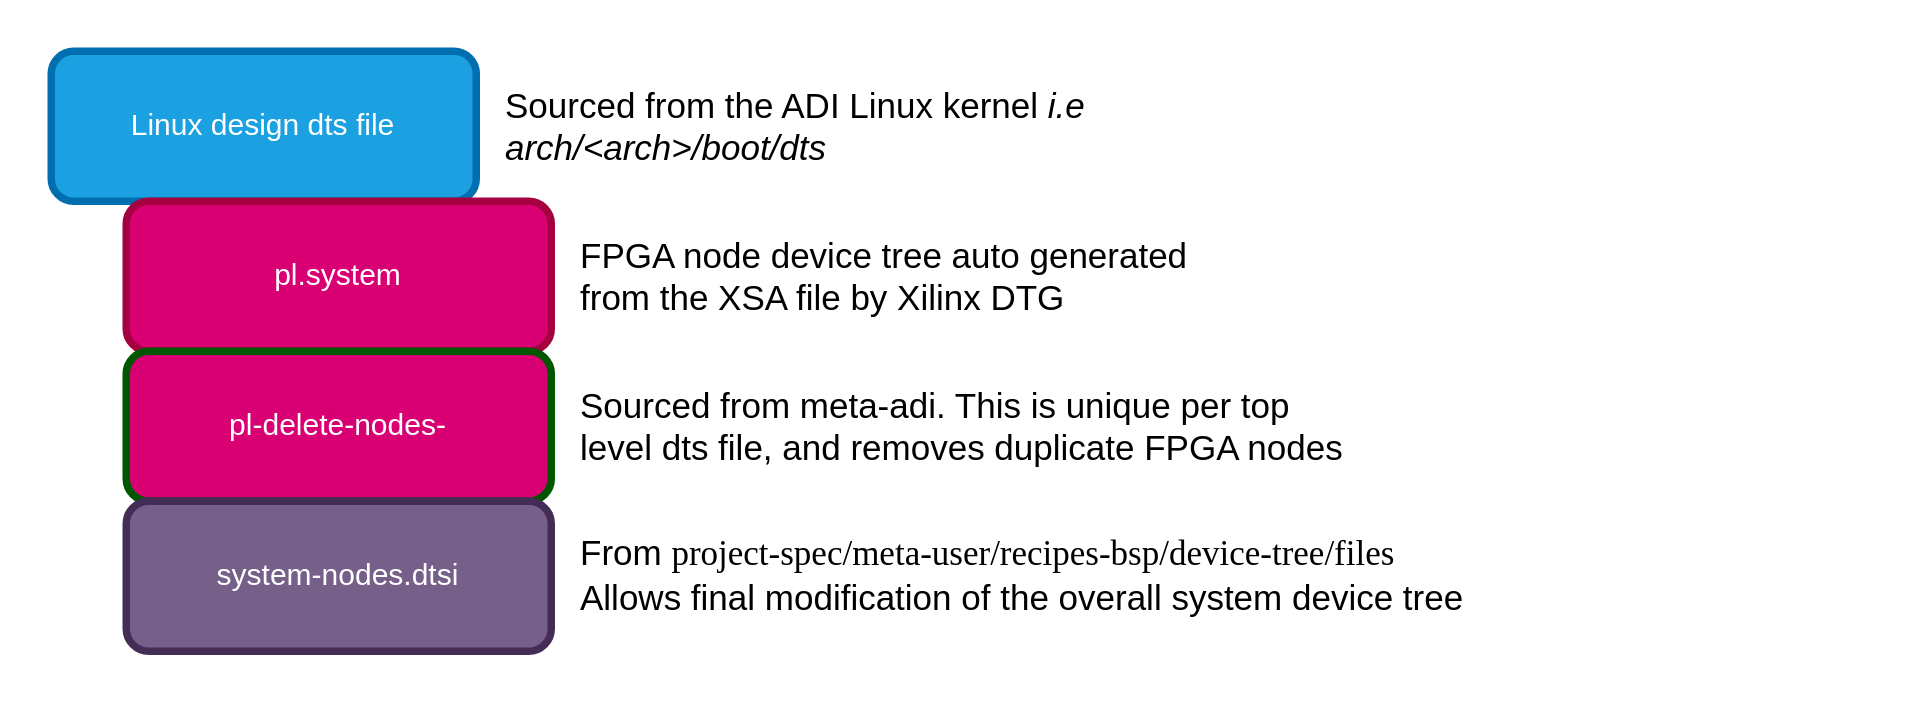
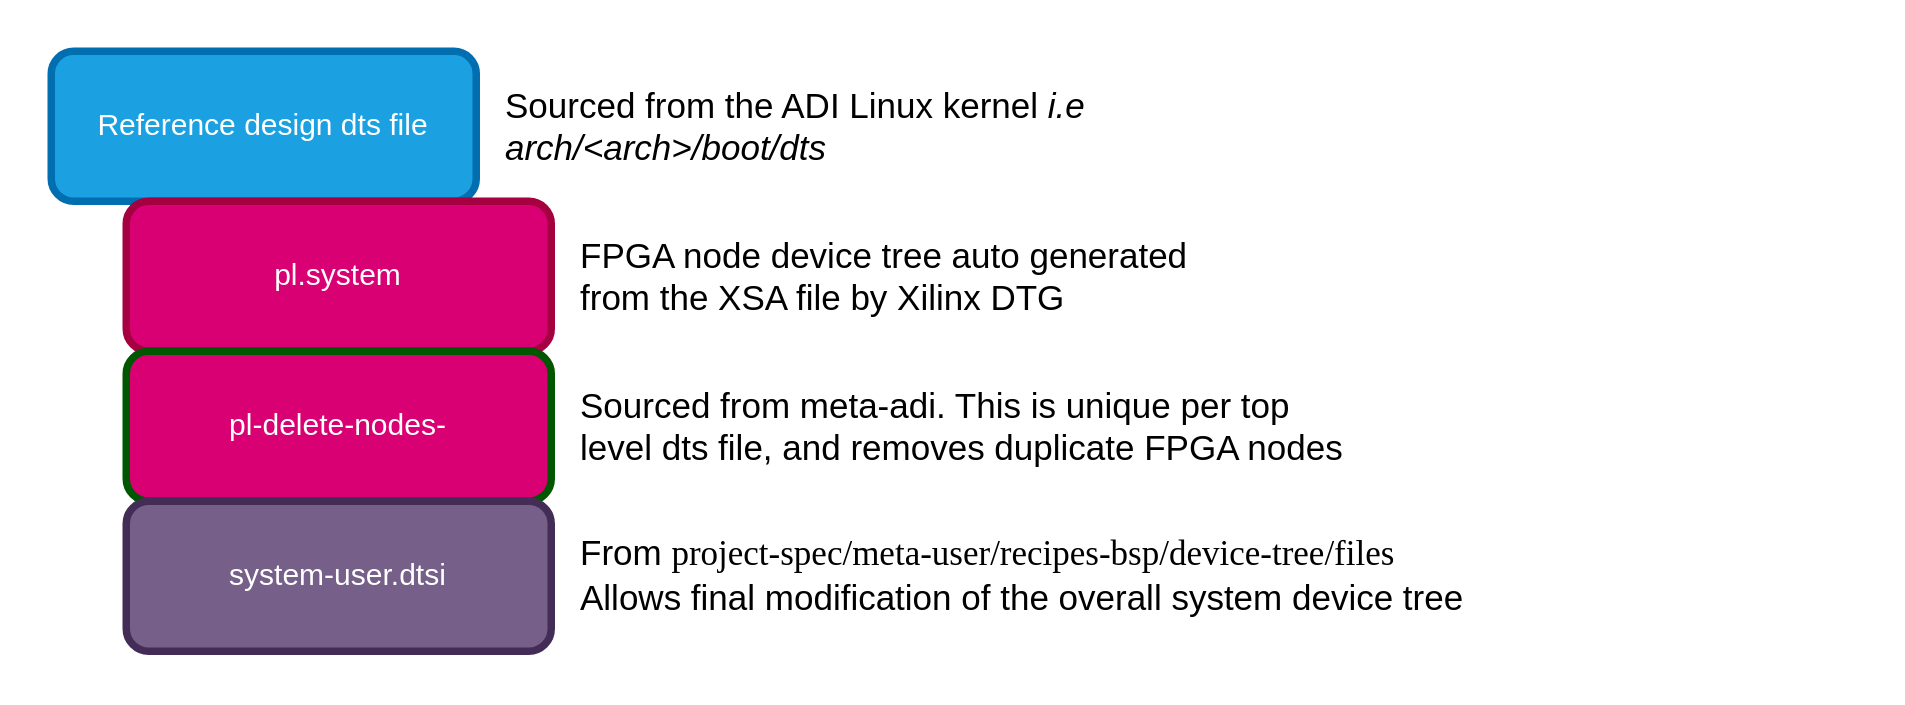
(264, 126) -> (264, 126)
(339, 576) -> (339, 576)
